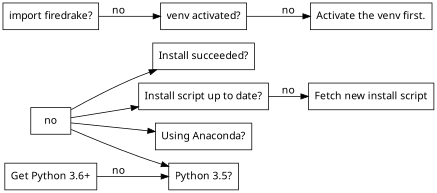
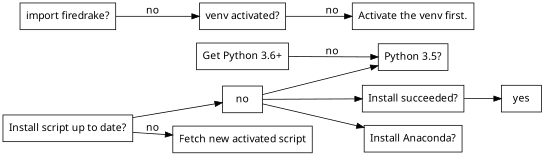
(371, 96) -> (243, 139)
none -> (521, 99)
(101, 113) -> (174, 111)
(204, 136) -> (413, 139)
